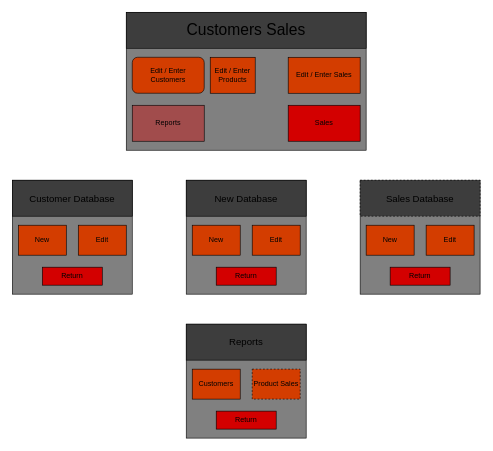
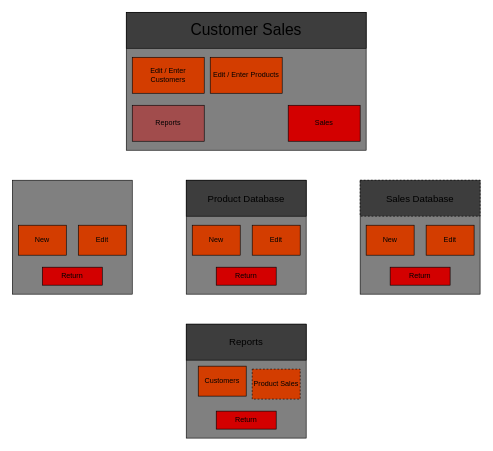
(246, 30) -> (246, 30)
(168, 75) -> (168, 75)
(233, 75) -> (246, 75)
(324, 75) -> none
(72, 198) -> none
(246, 198) -> (246, 198)
(216, 384) -> (222, 381)
